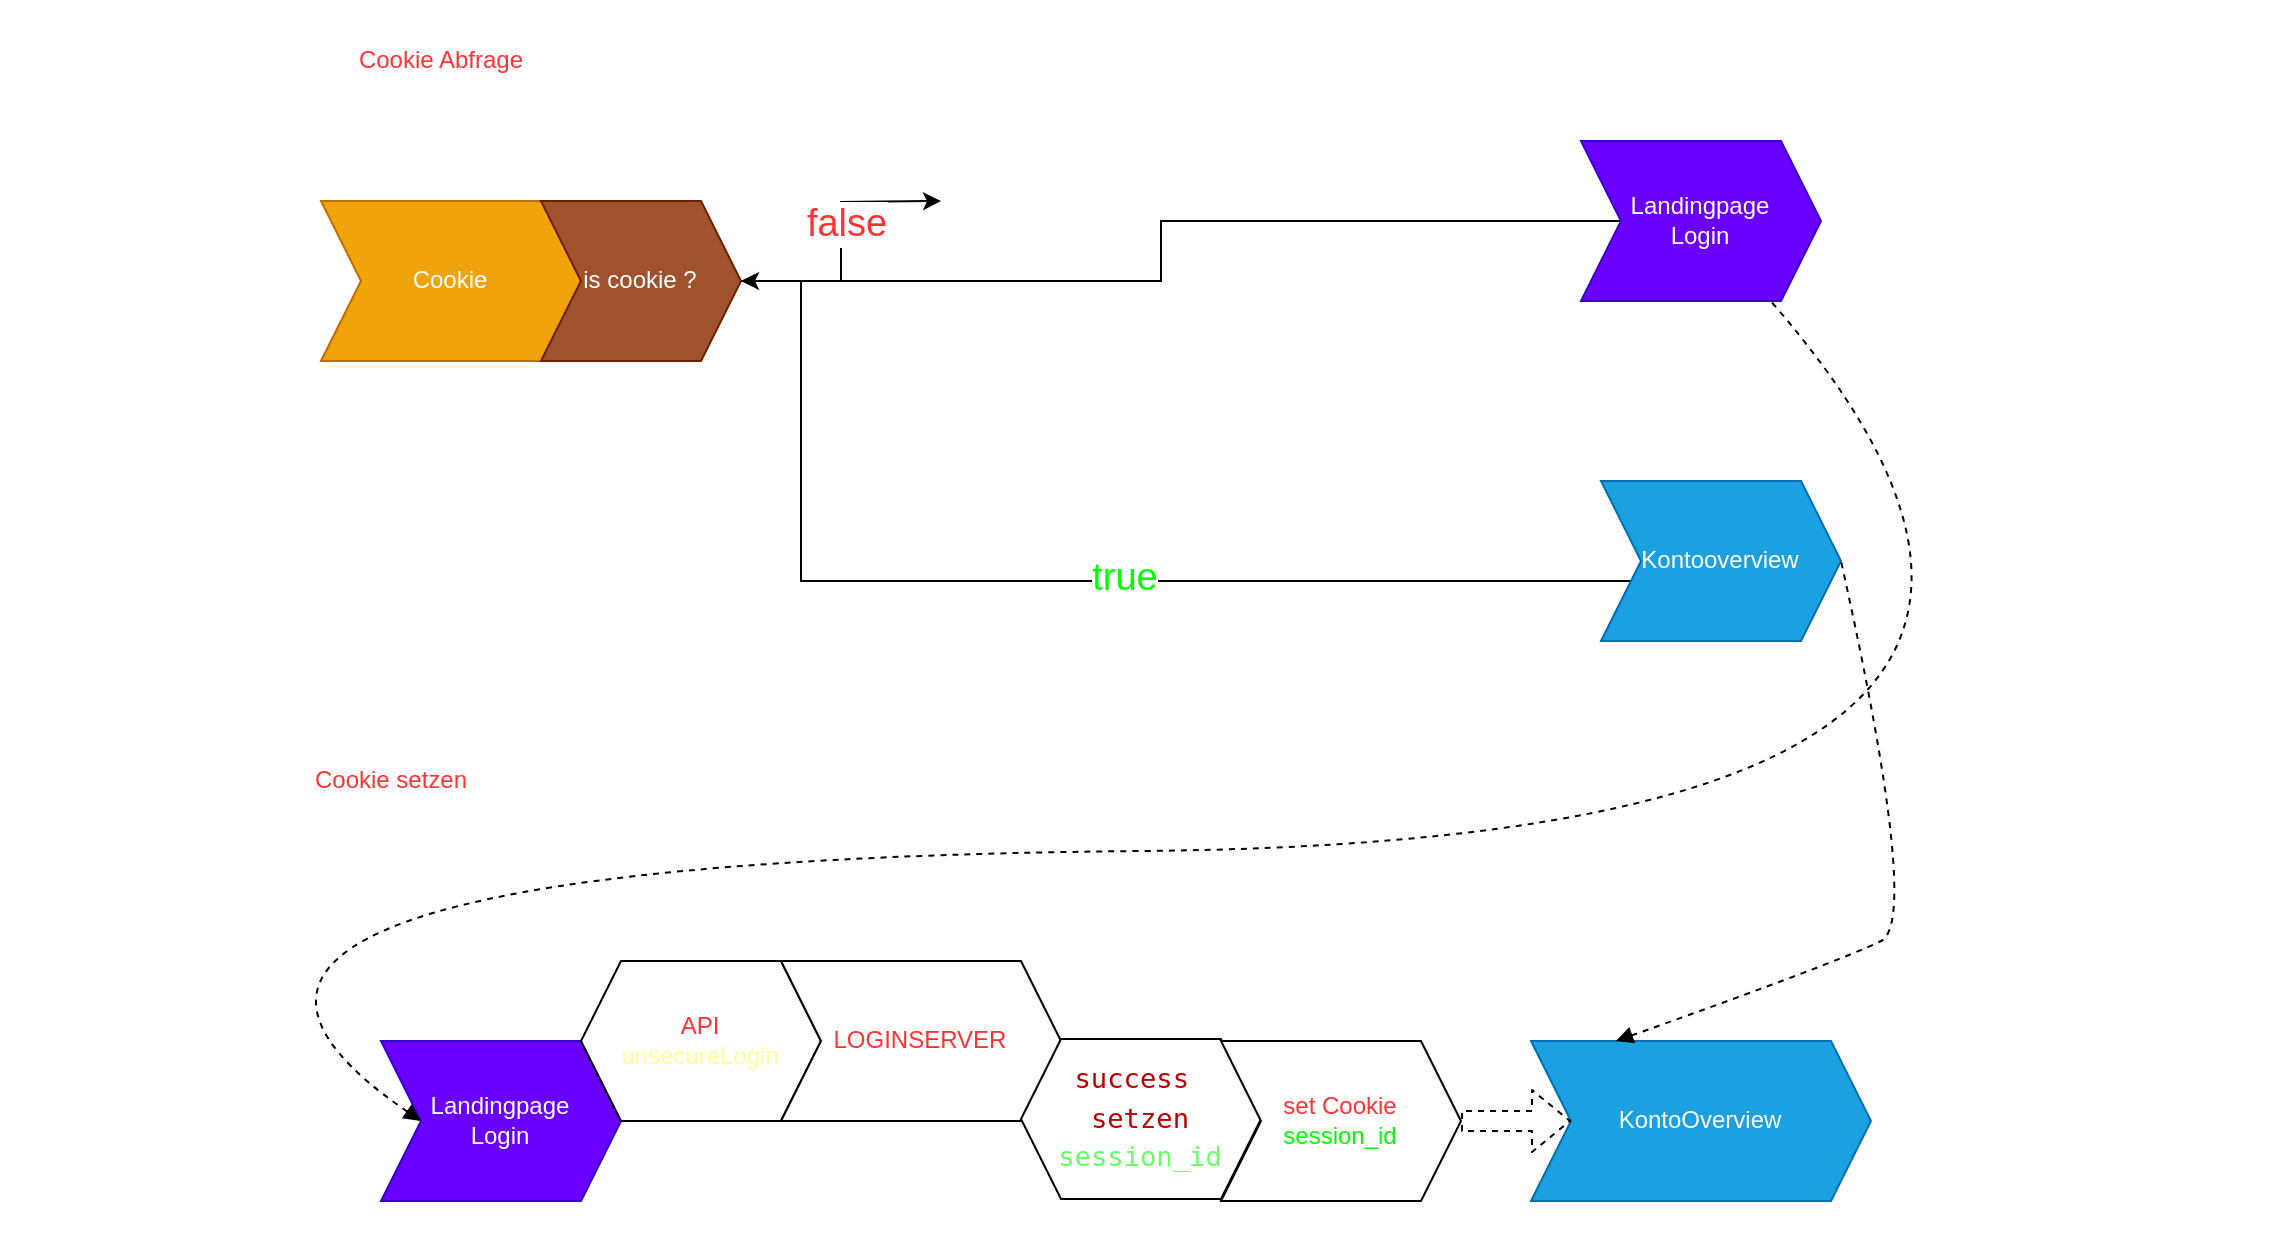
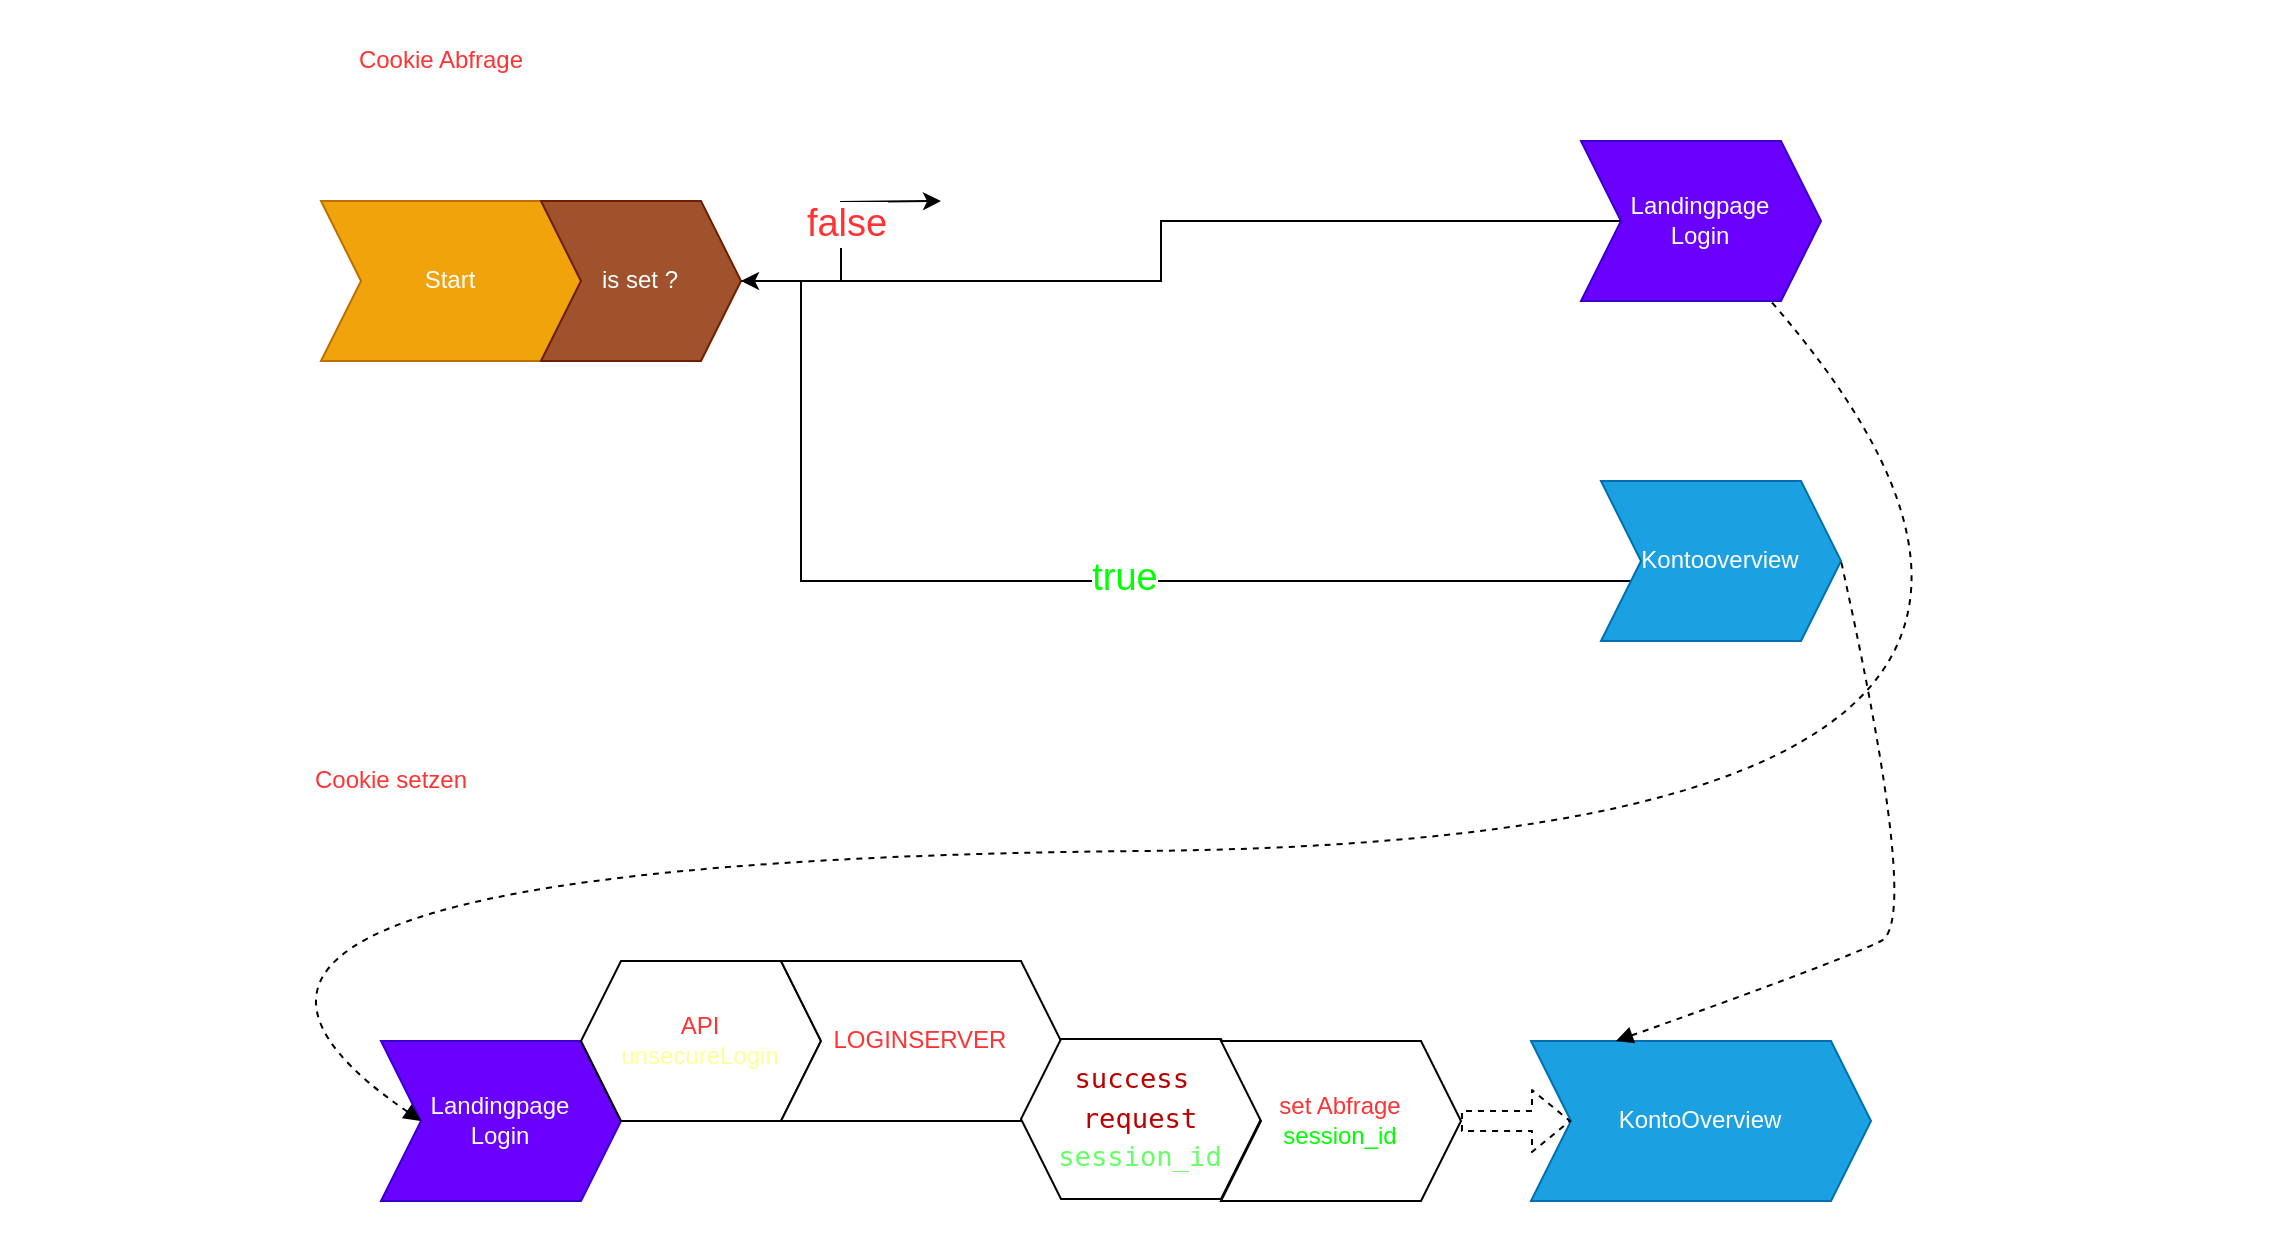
(451, 281) -> (451, 281)
(641, 281) -> (641, 281)
(1141, 1119) -> (1141, 1119)
(1341, 1121) -> (1341, 1121)
